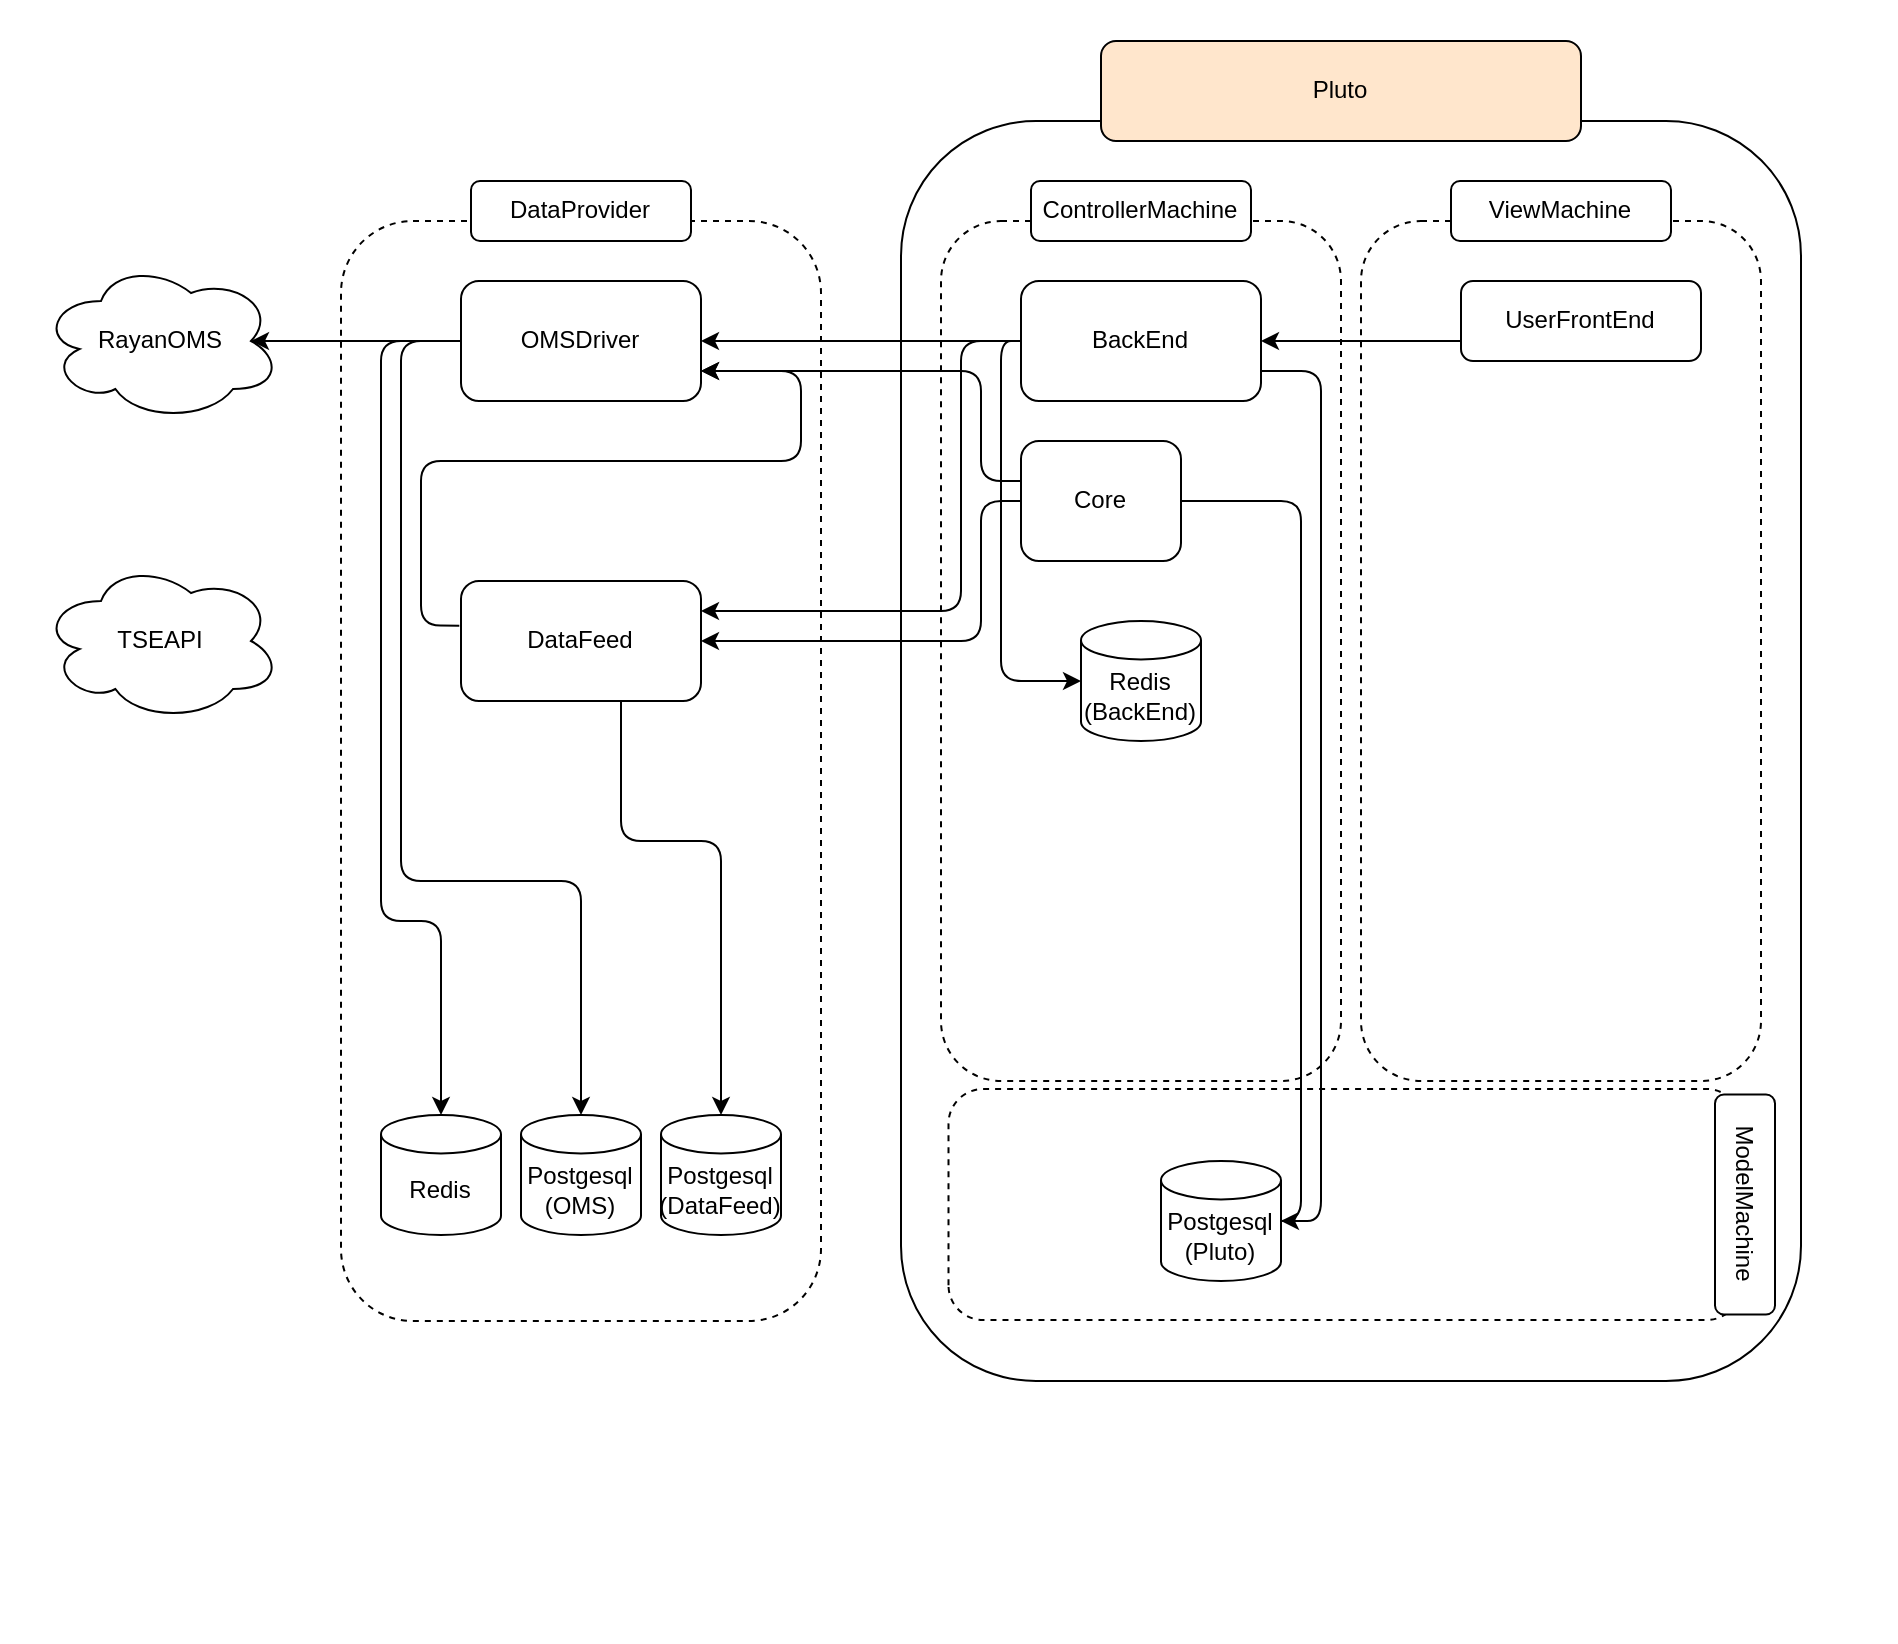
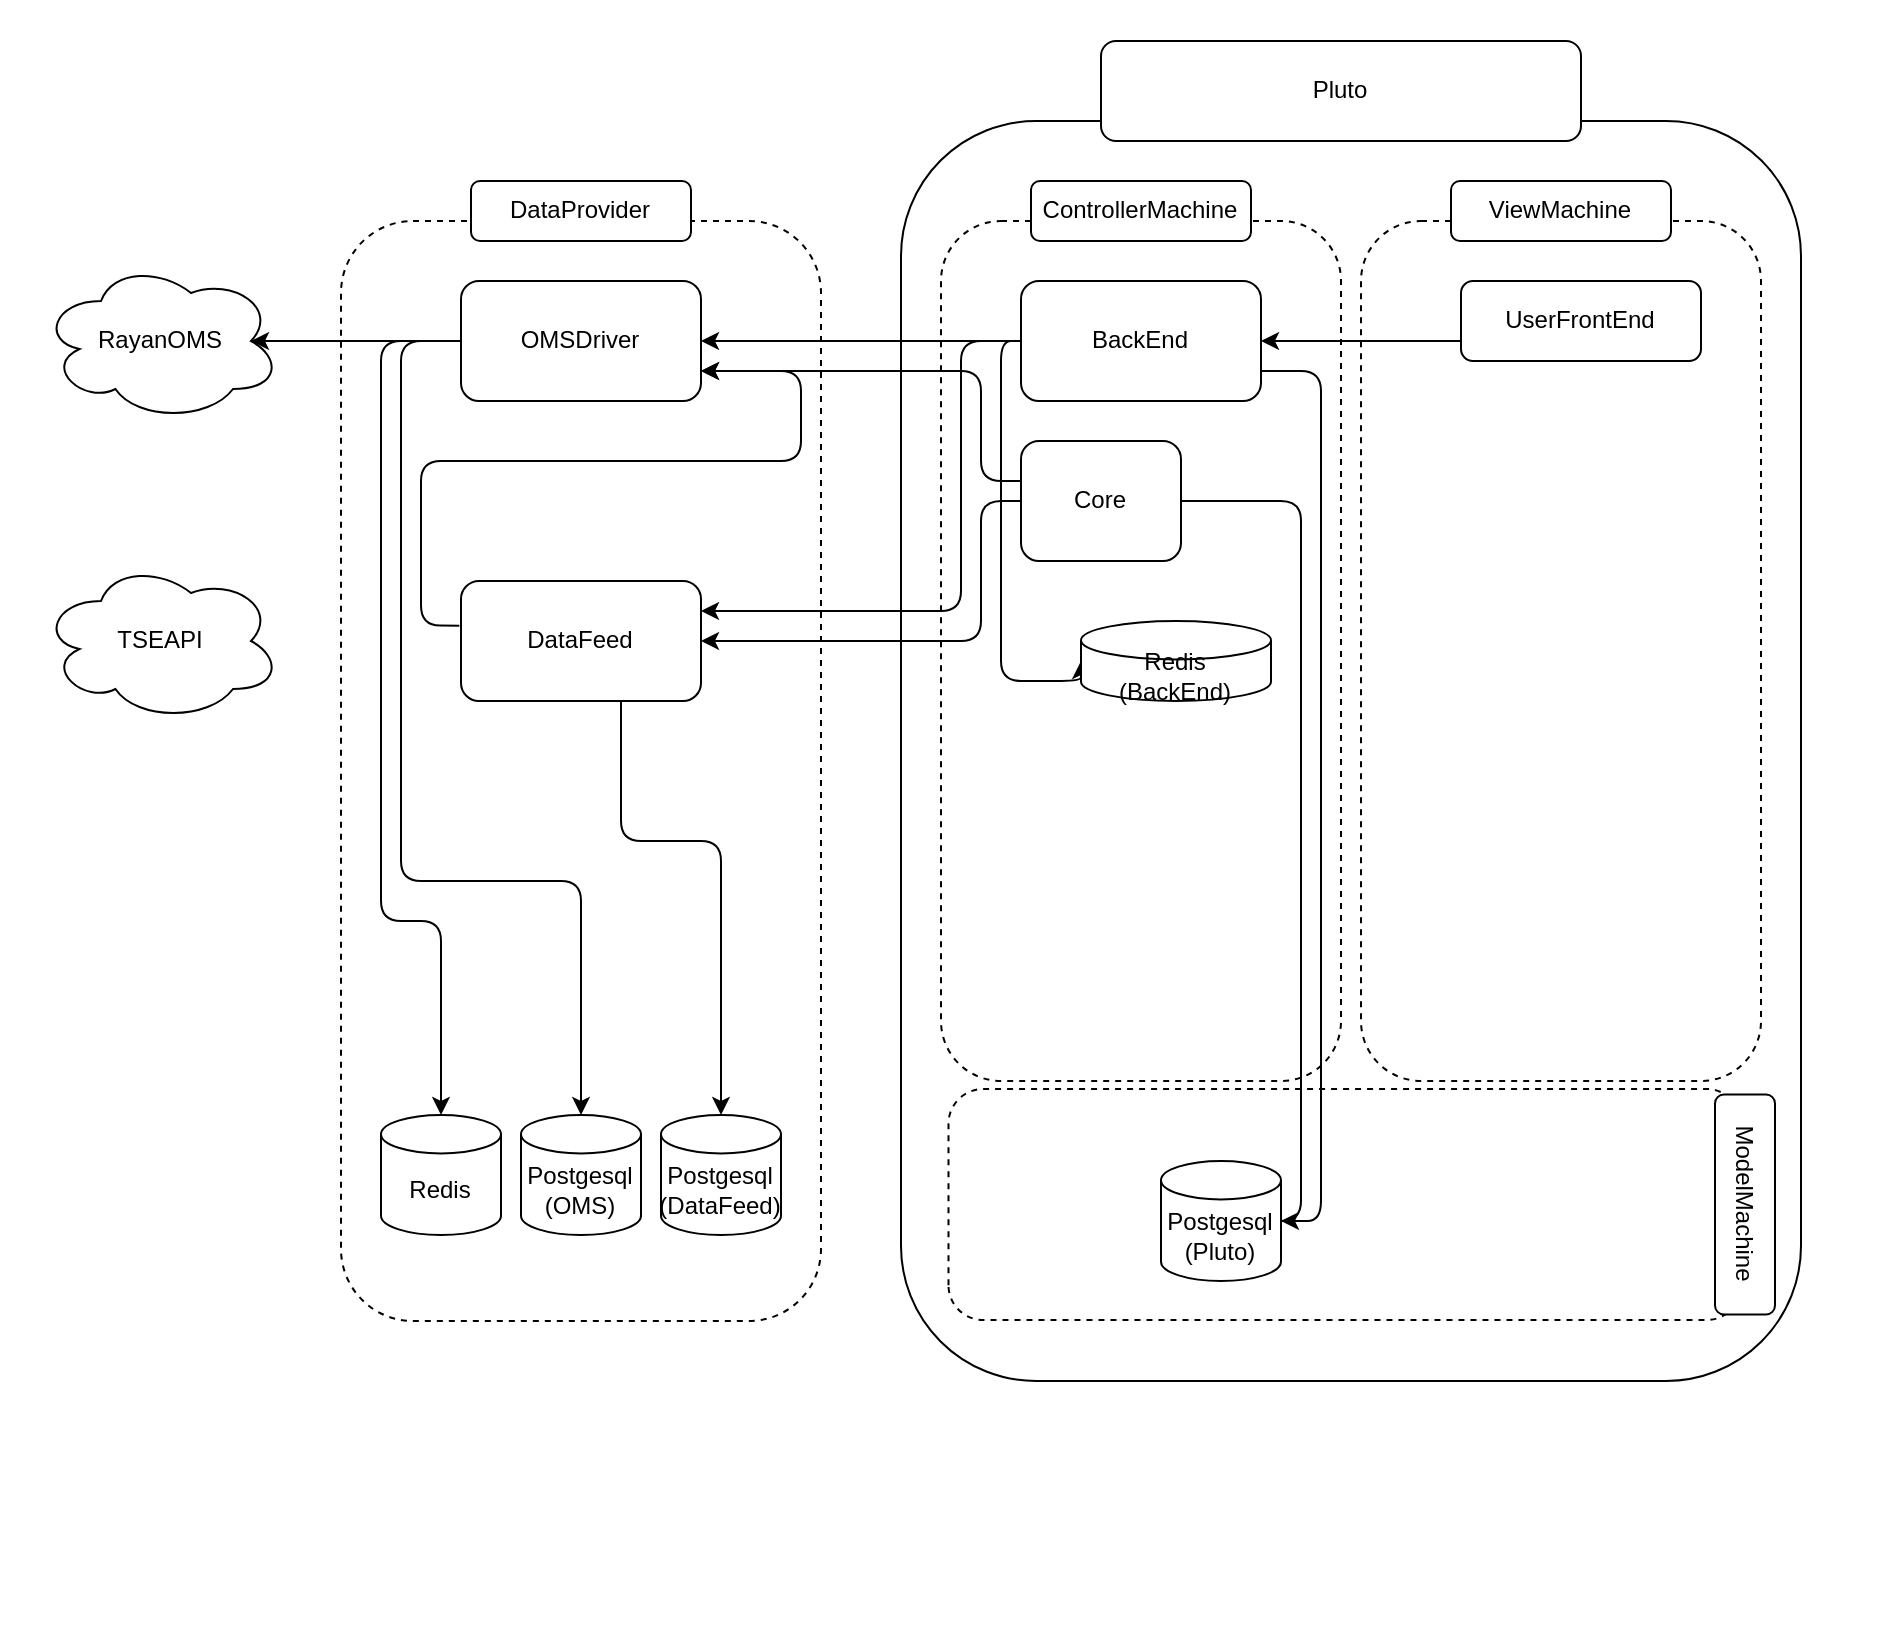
(1341, 91) -> (1341, 91)
(1141, 681) -> (1176, 661)
